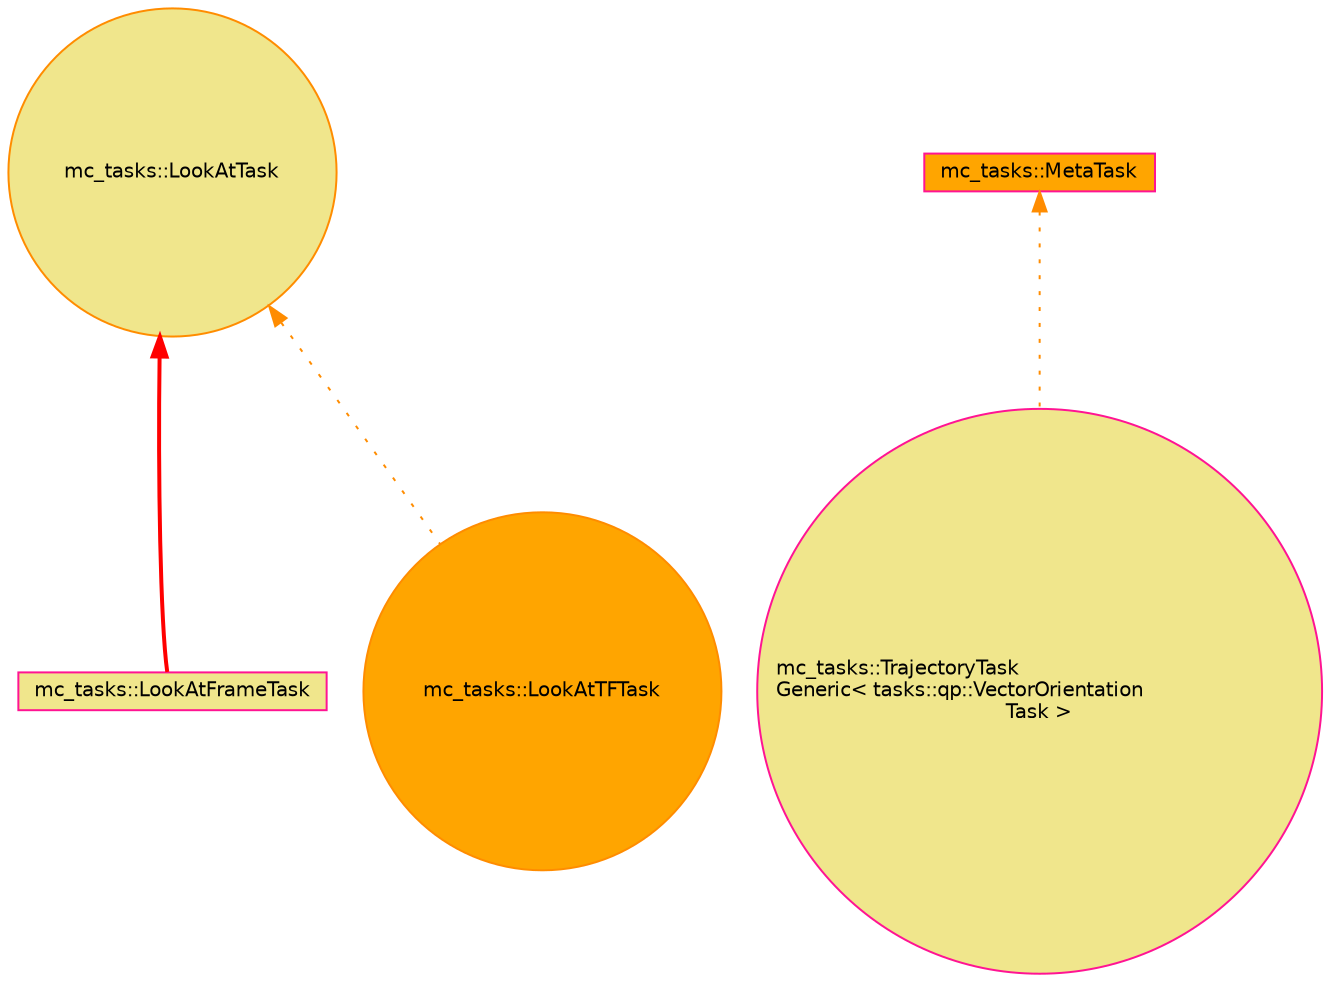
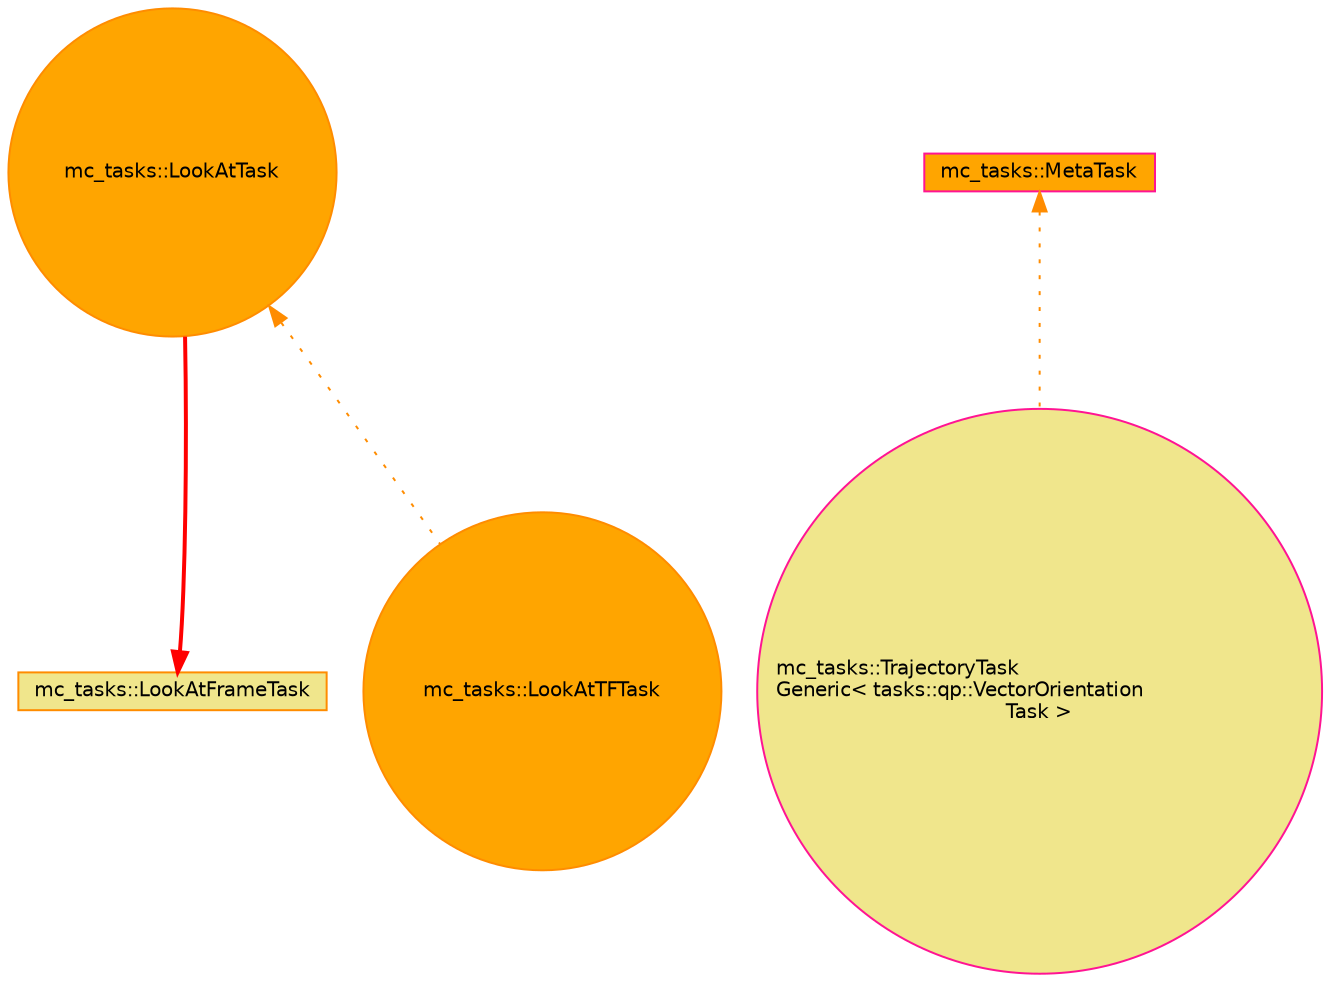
(172, 172) -> (172, 172)
(160, 514) -> (186, 494)
(172, 691) -> (172, 691)
